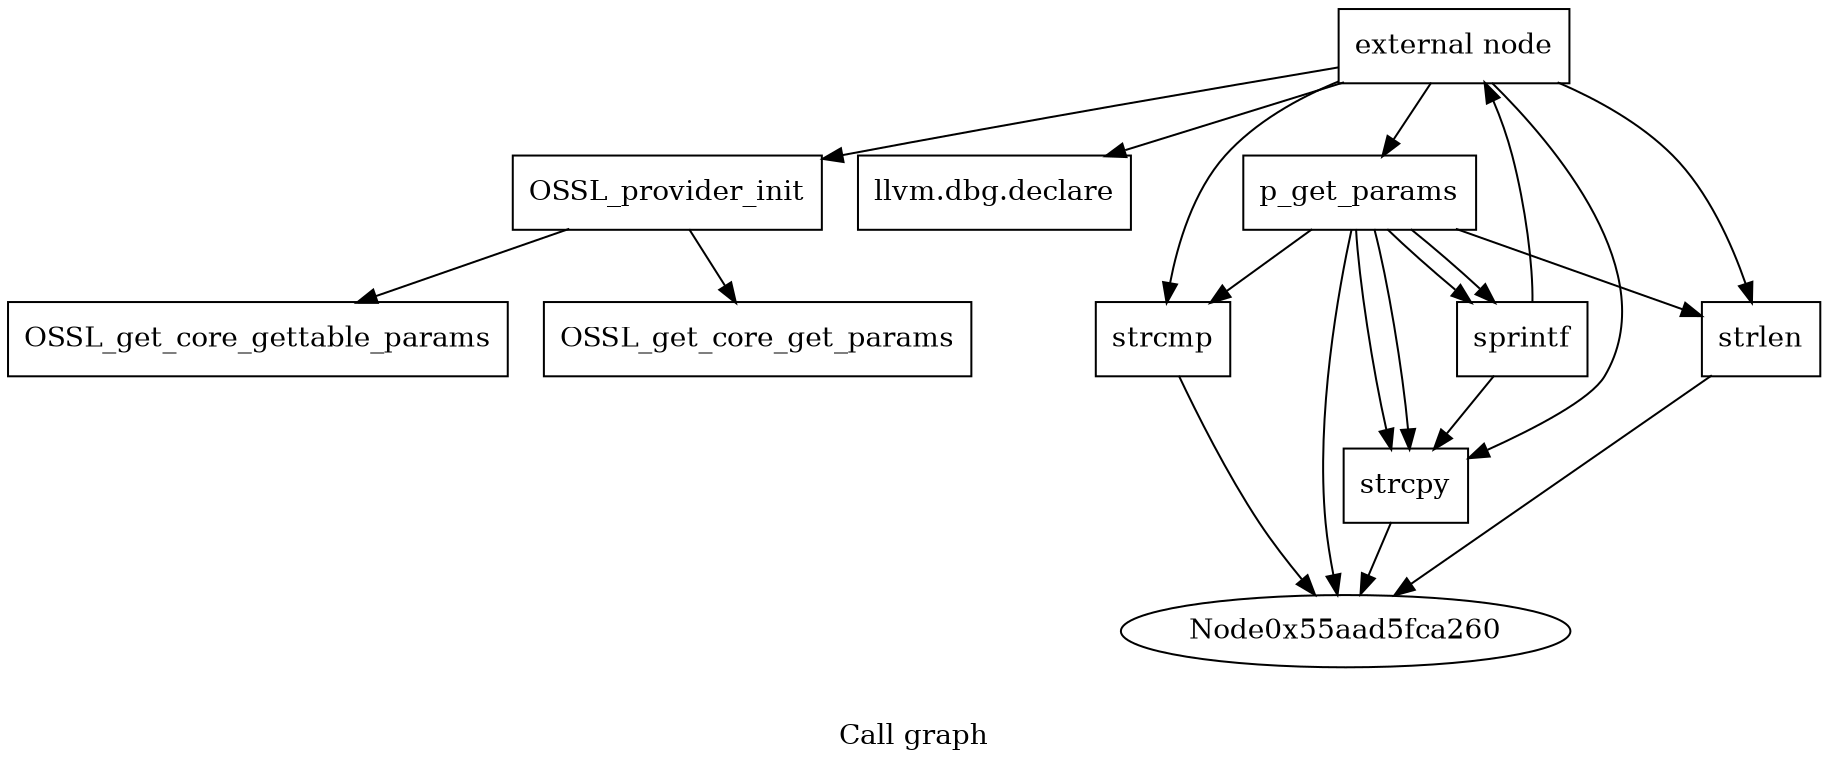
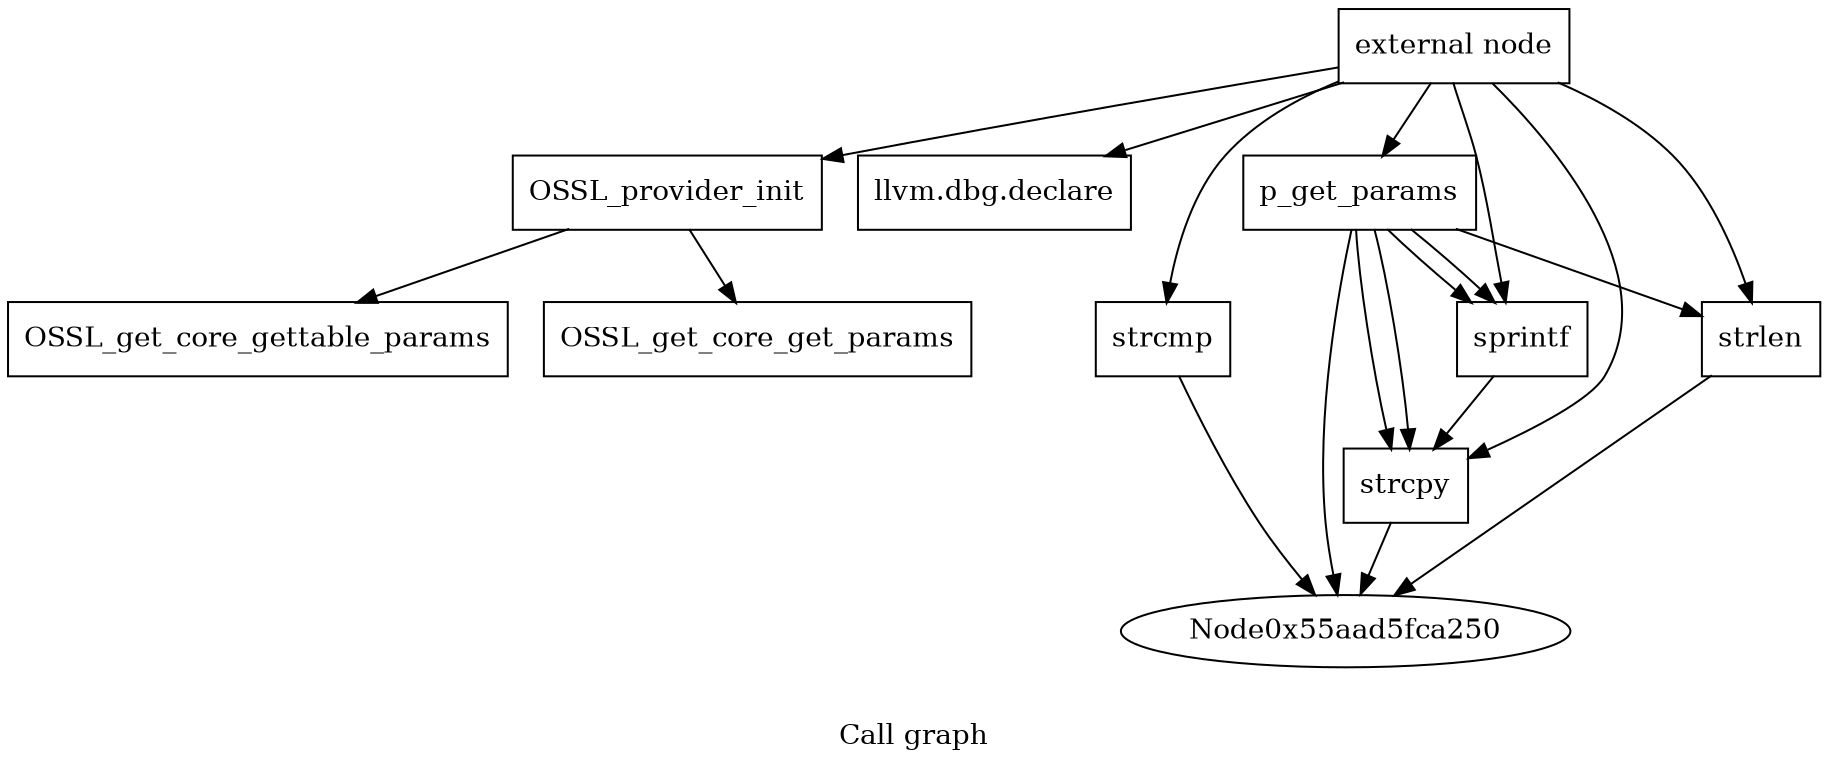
(1522, 200) -> (1482, 181)
(1269, 260) -> none
(1346, 631) -> (1346, 631)
